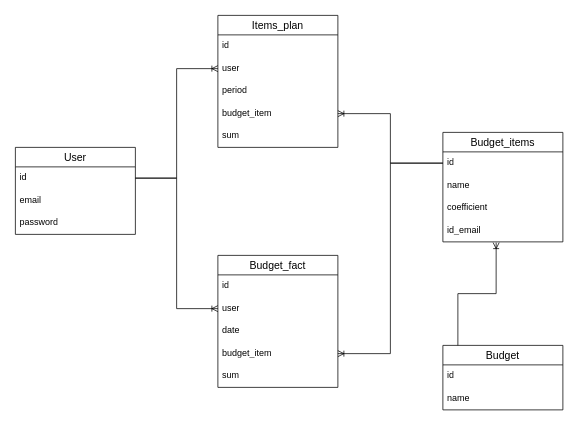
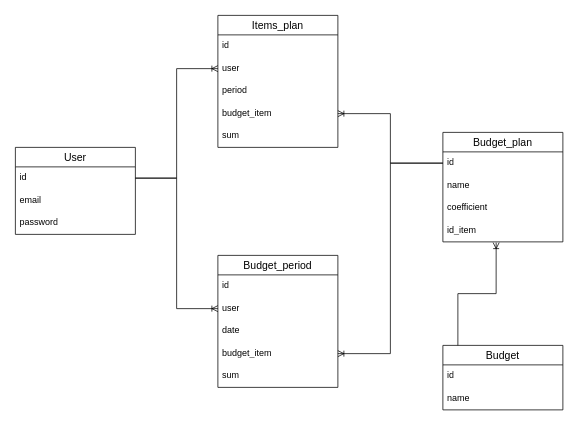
(503, 143) -> (503, 143)
(464, 230) -> (463, 230)
(278, 266) -> (278, 266)
